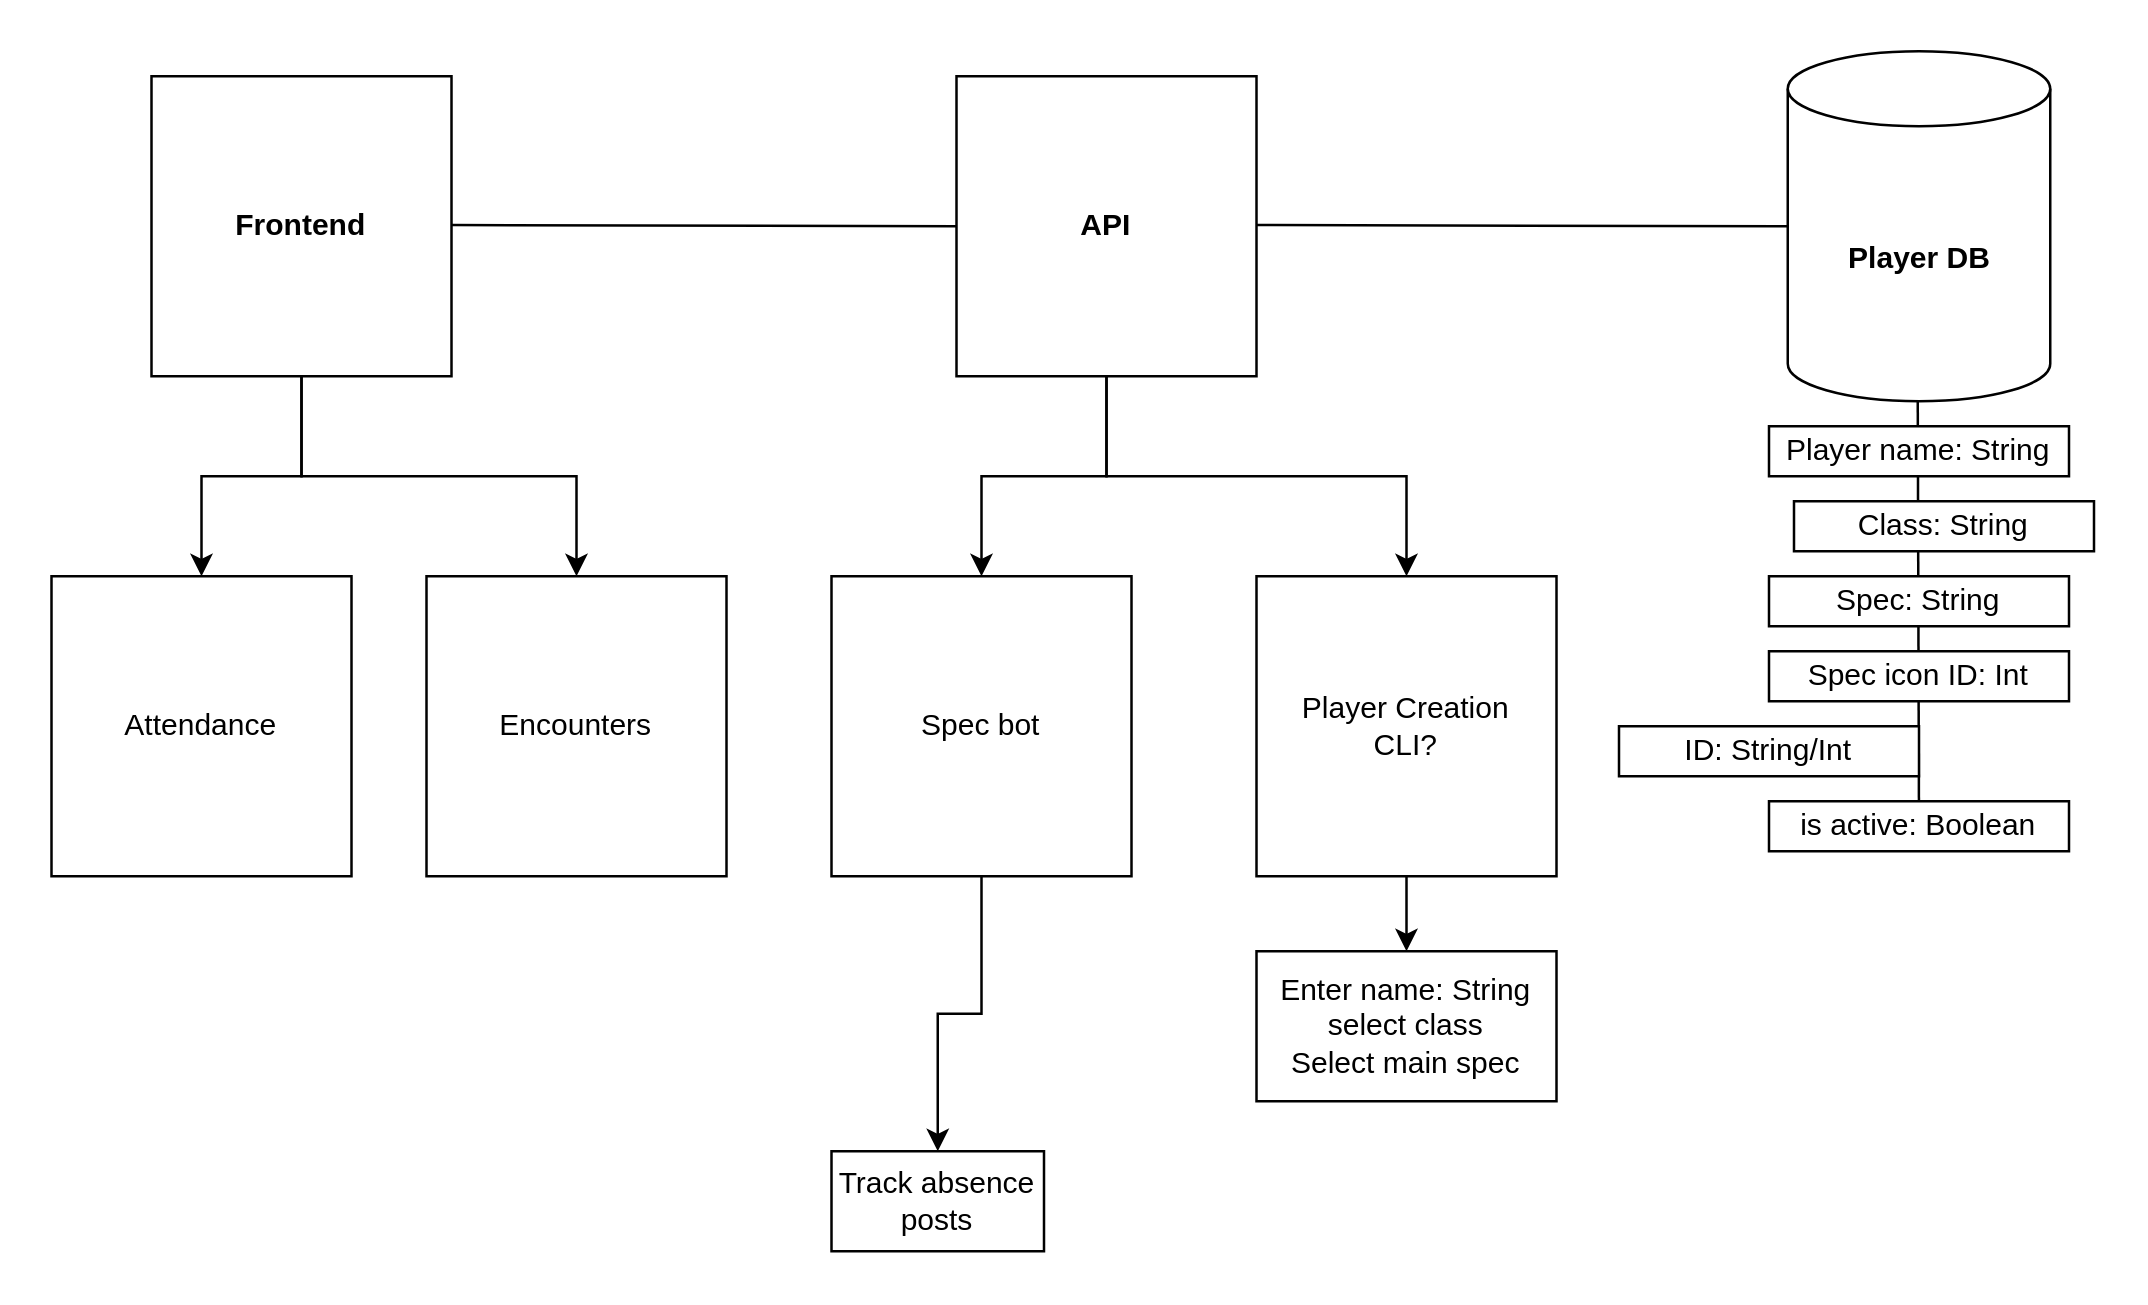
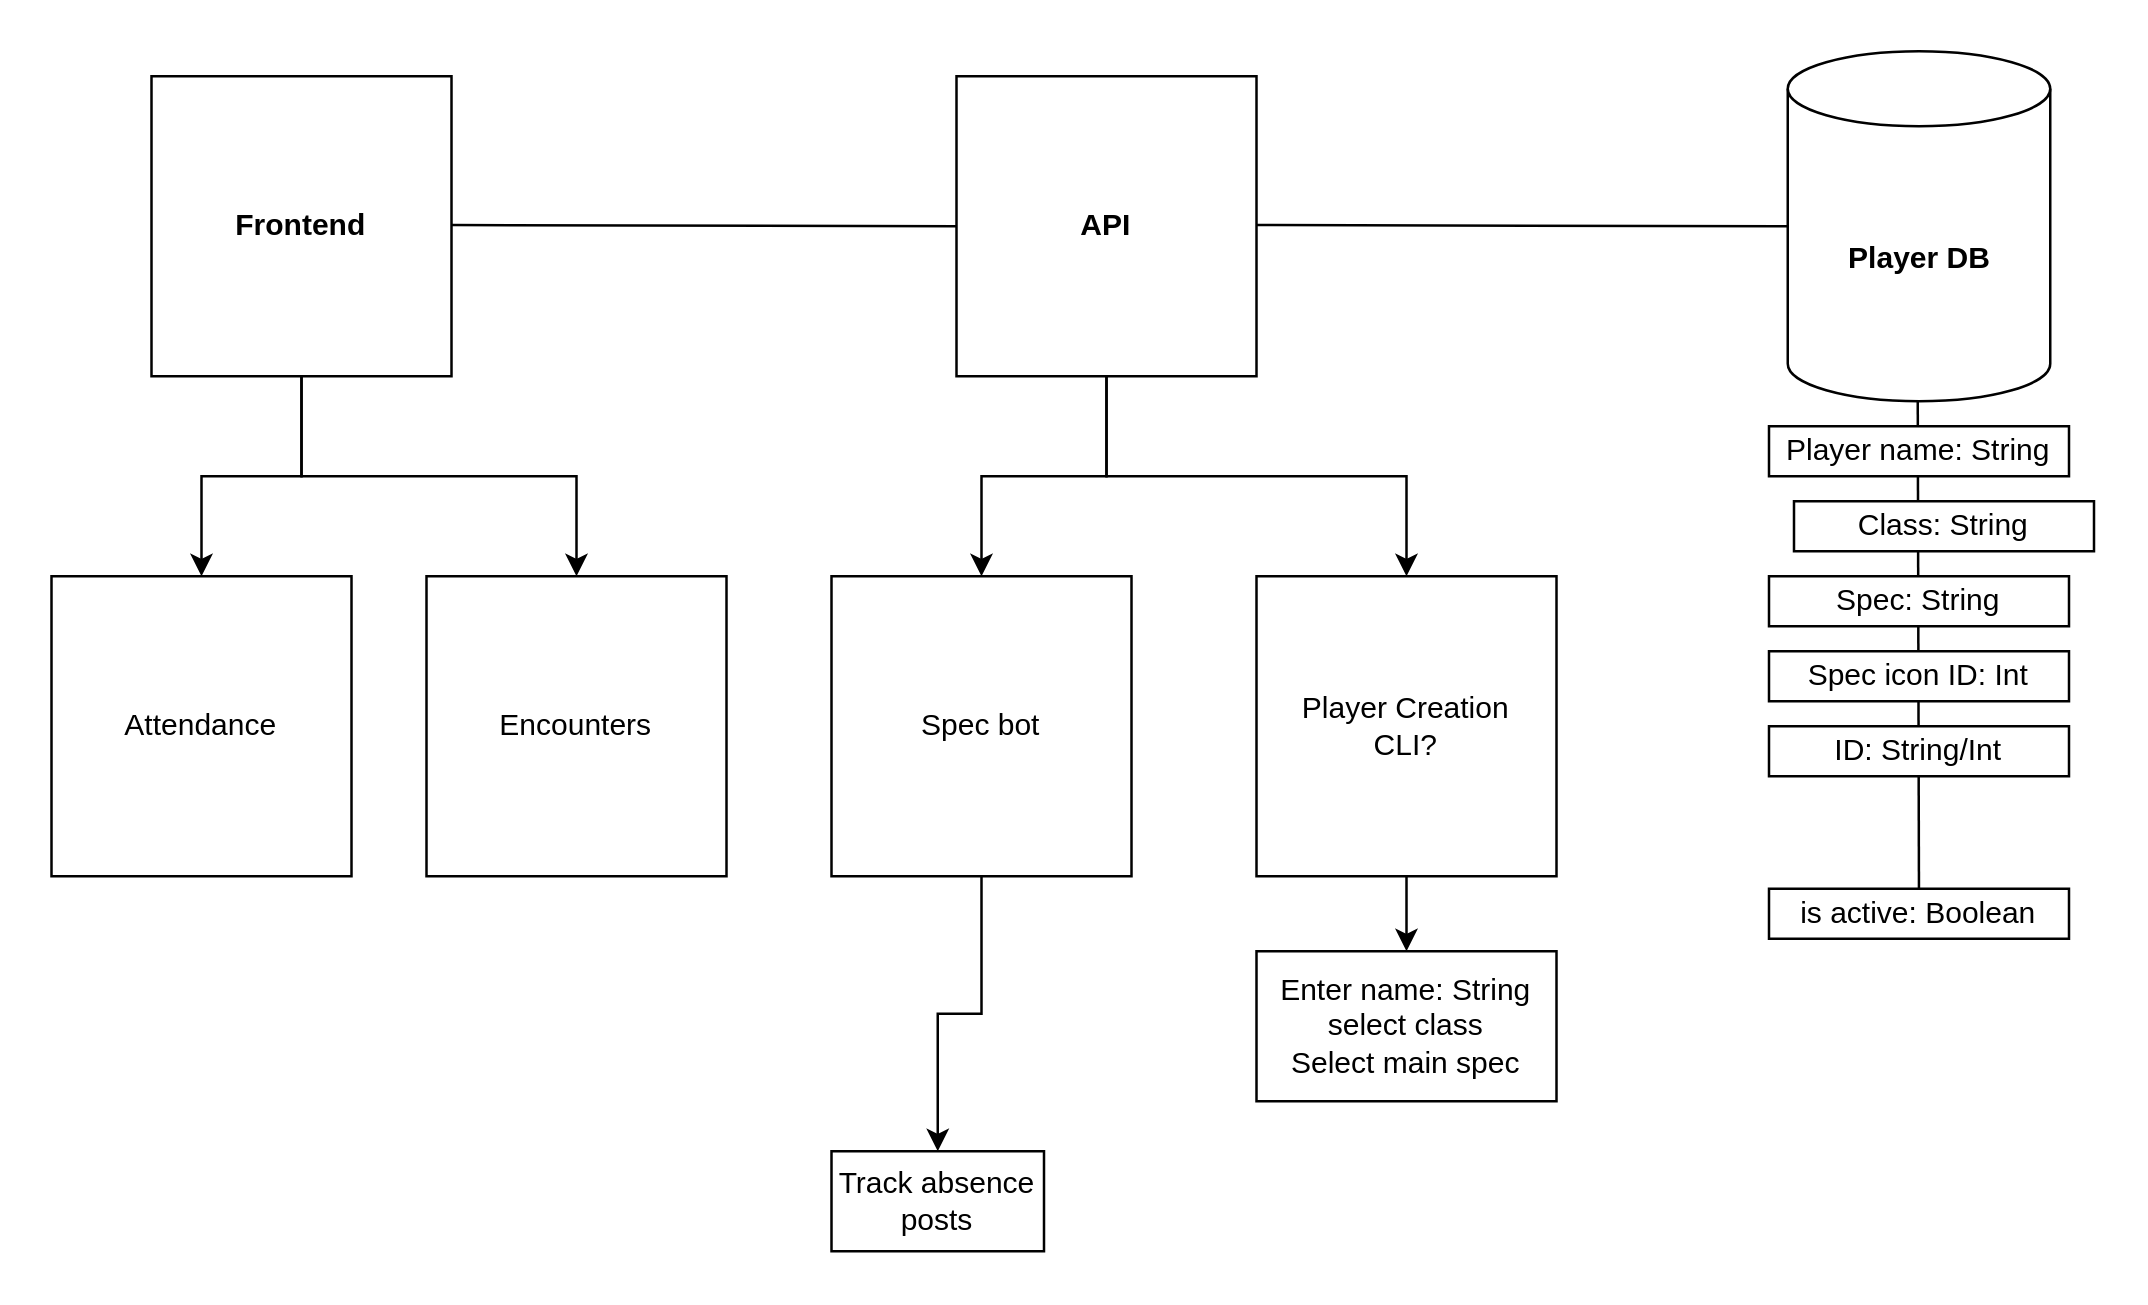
(1769, 751) -> (1919, 751)
(1919, 826) -> (1919, 914)
